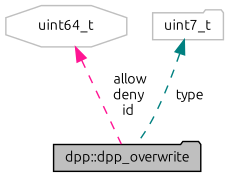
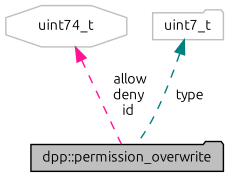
(66, 26) -> (66, 26)
(127, 158) -> (127, 158)
